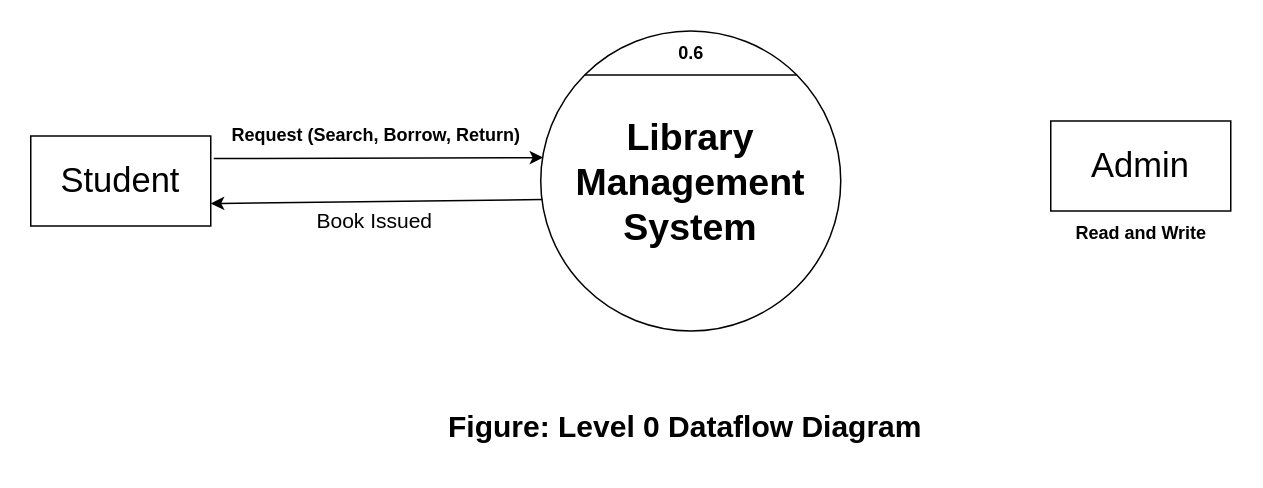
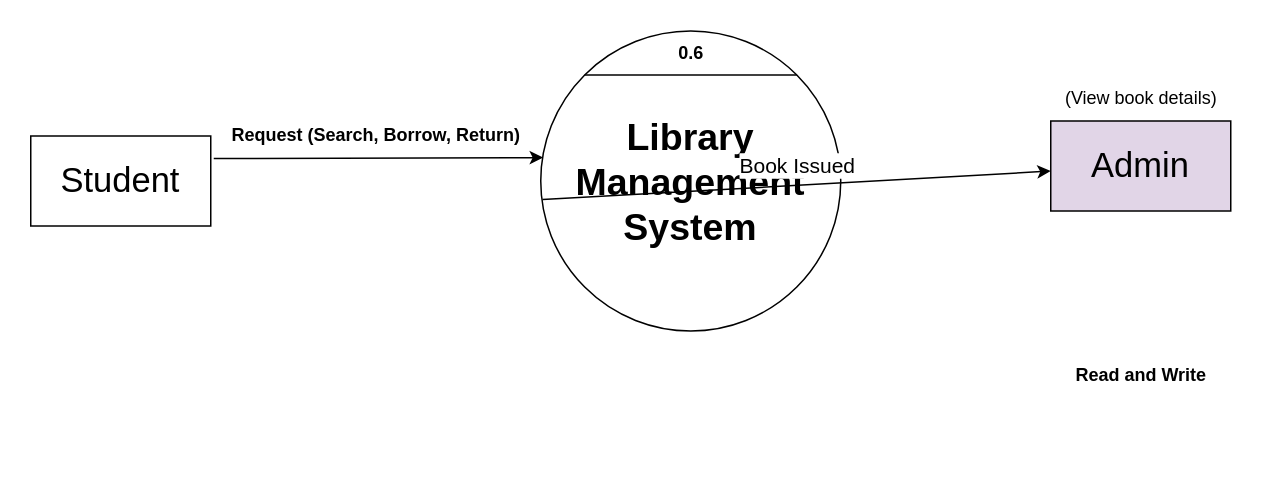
none -> (1141, 98)
(1141, 166) -> (1141, 166)
(381, 201) -> (865, 181)
(1141, 233) -> (1141, 376)
(685, 425) -> none
